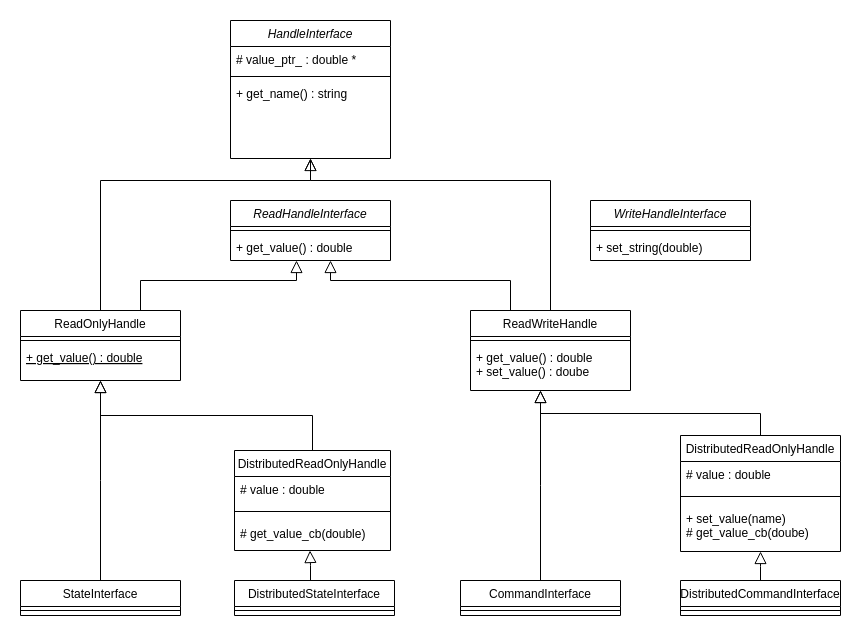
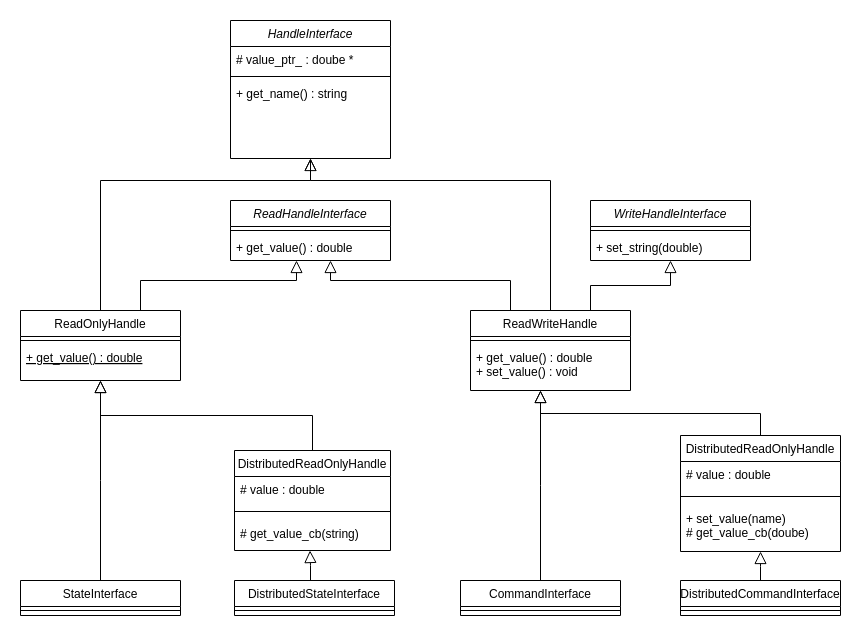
(302, 60) -> (301, 60)
none -> (624, 286)
(541, 358) -> (541, 358)
(309, 534) -> (309, 534)
